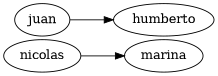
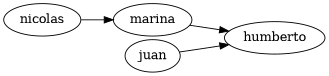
none -> (205, 28)
